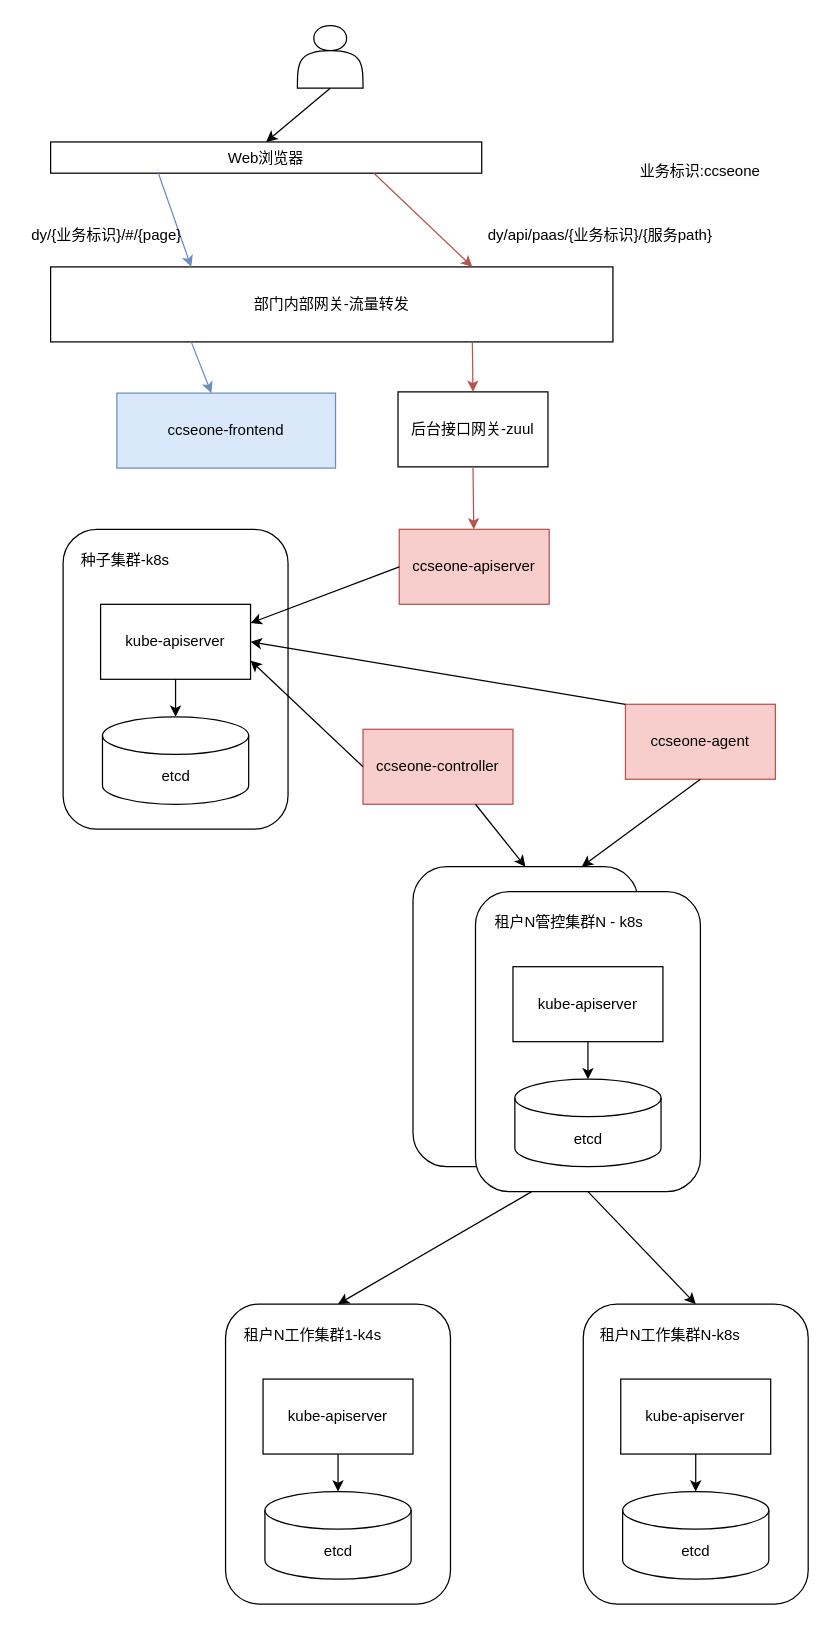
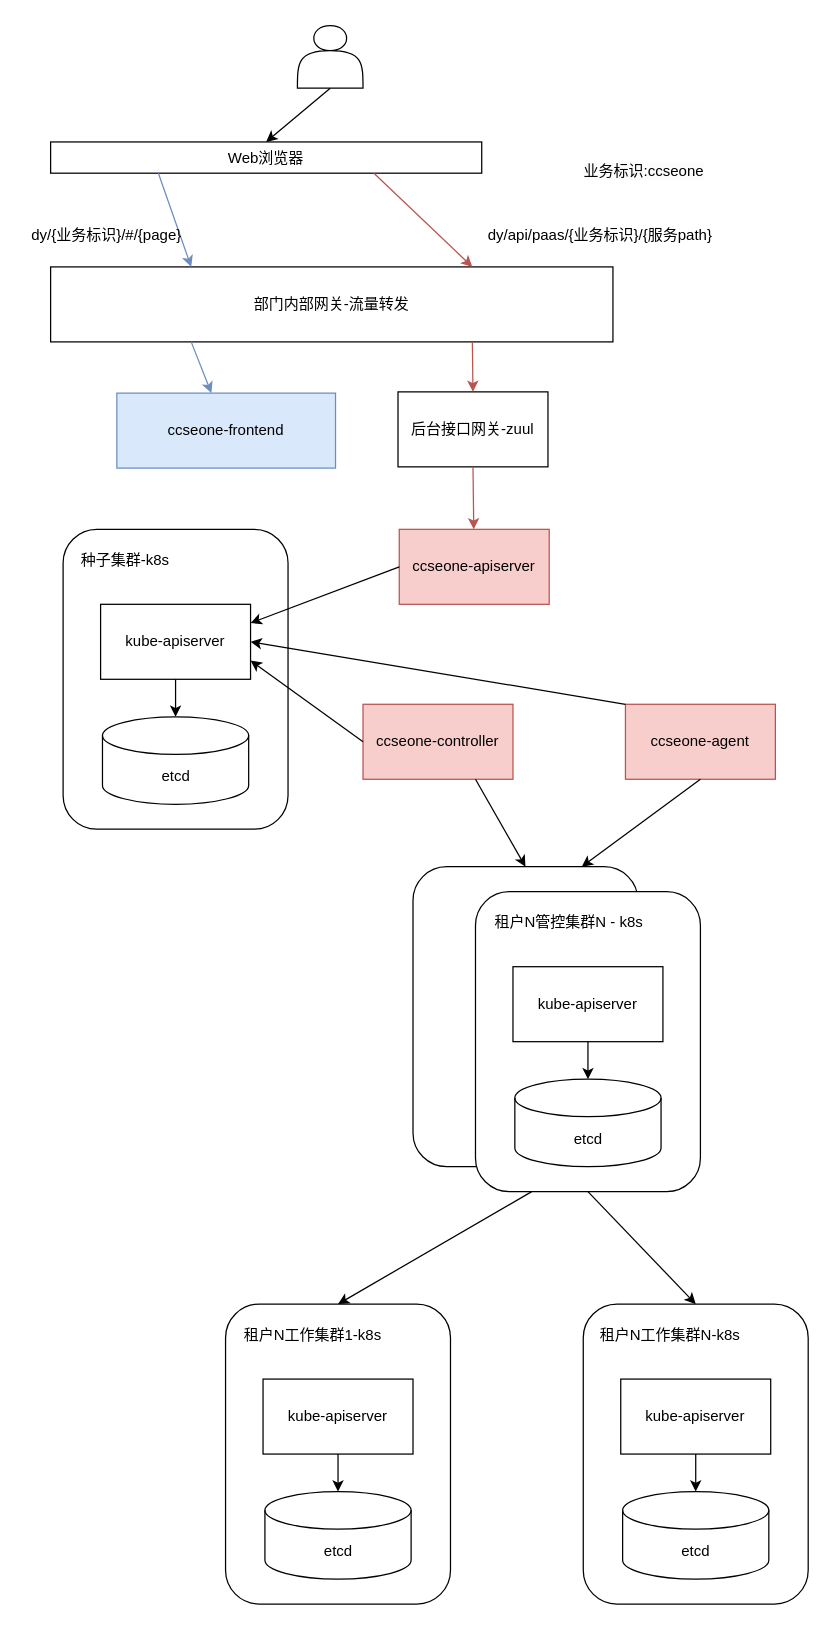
(710, 173) -> (654, 173)
(438, 767) -> (438, 742)
(313, 1336) -> (313, 1336)
